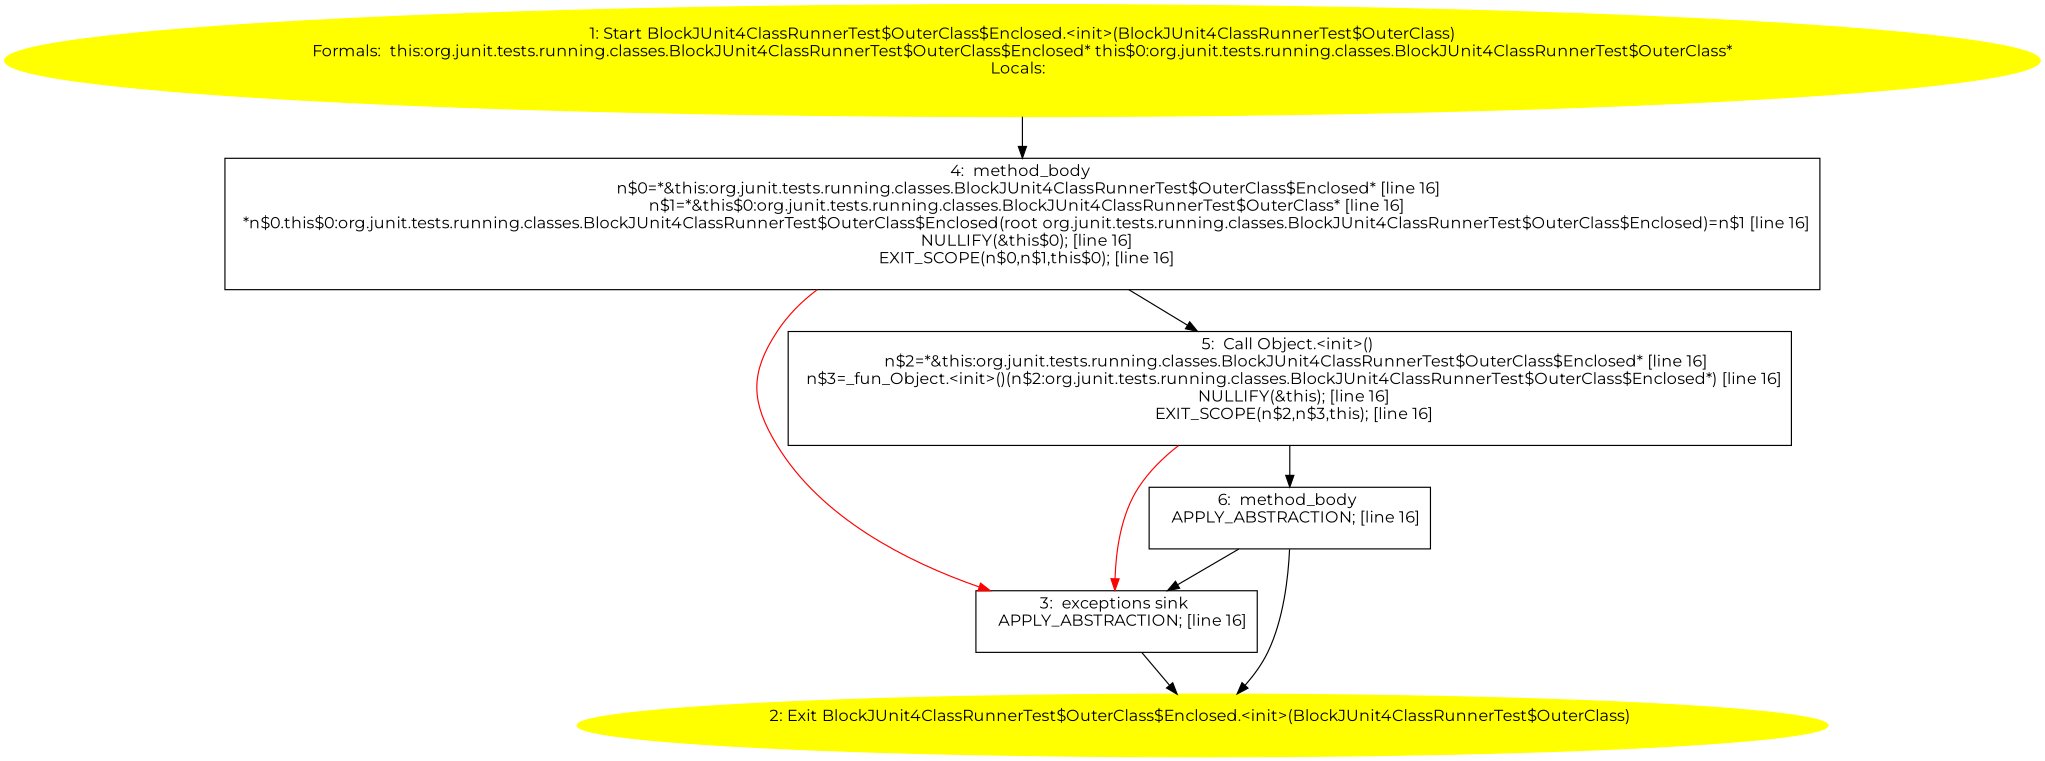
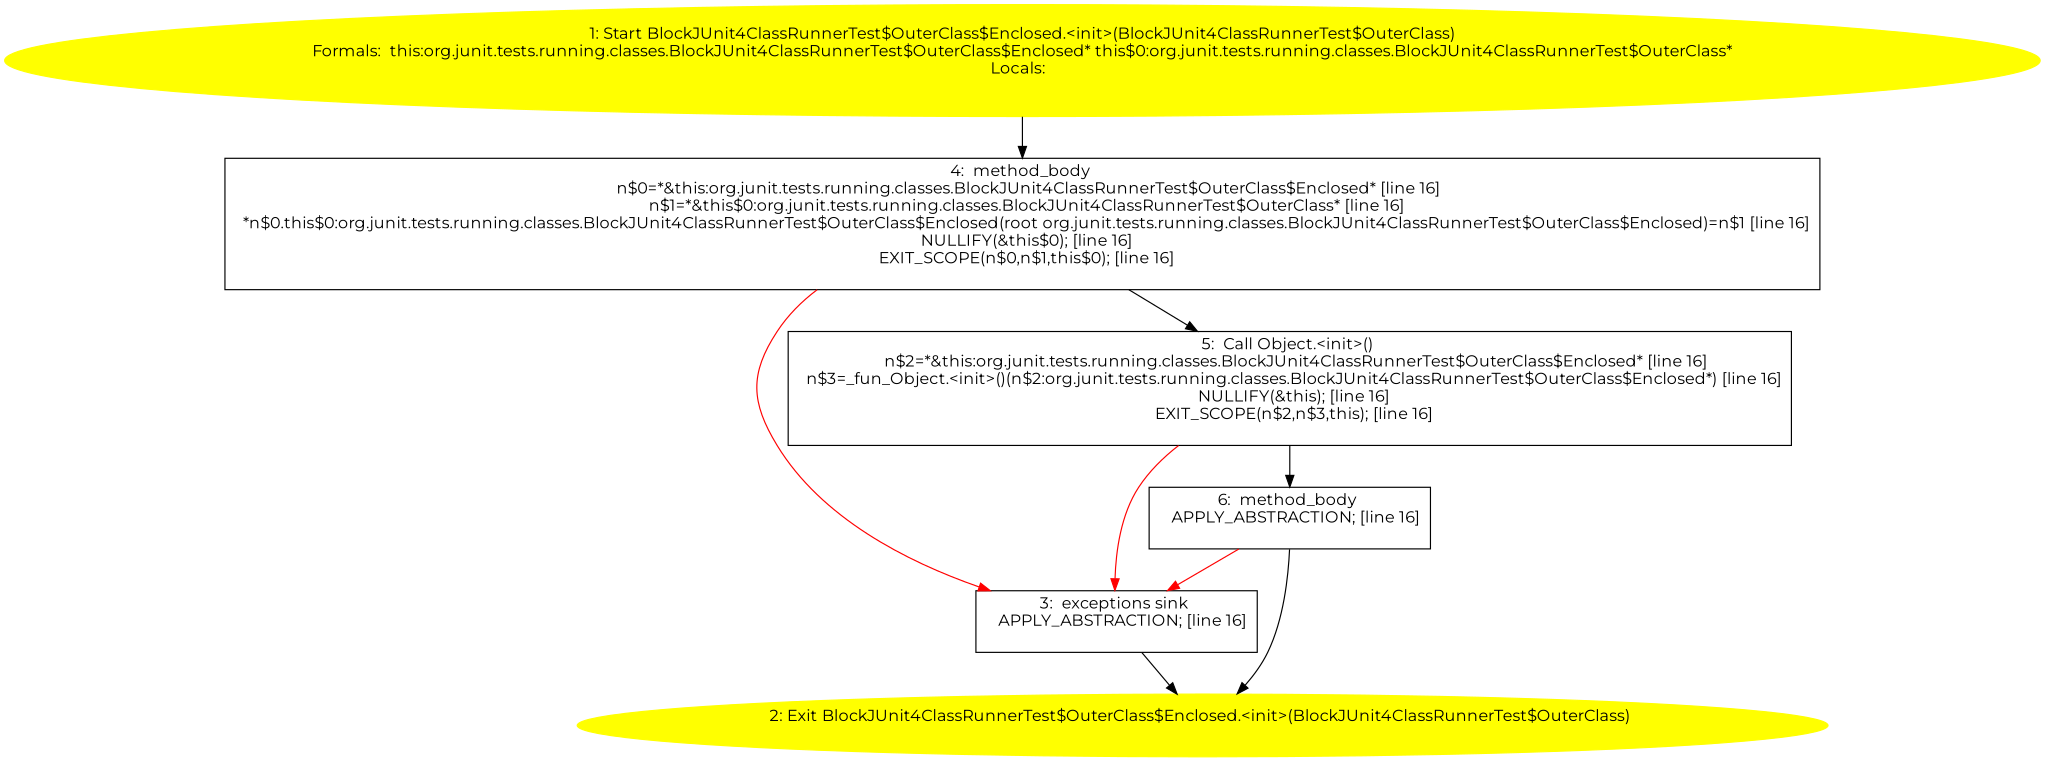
(1208, 567) -> (1208, 567)
